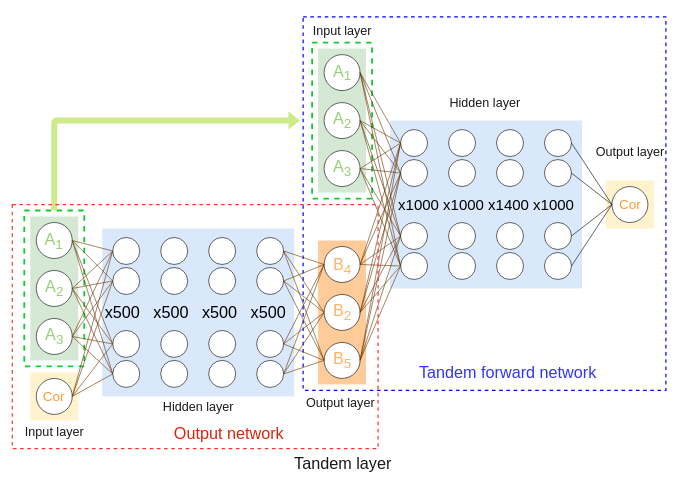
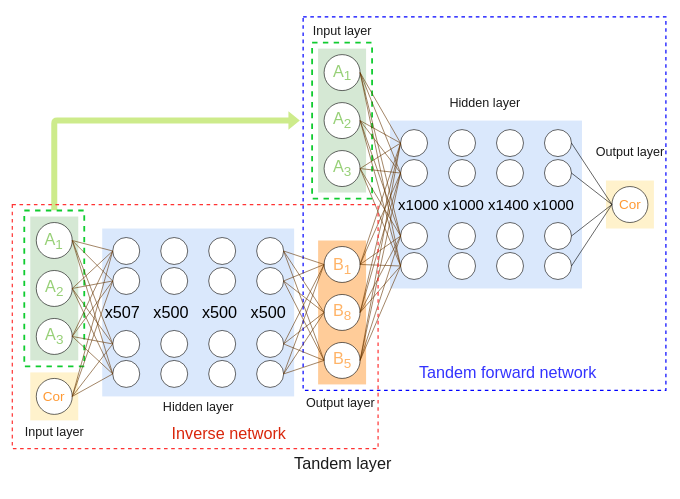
(343, 266) -> (343, 266)
(196, 312) -> (196, 312)
(343, 312) -> (343, 312)
(229, 434) -> (229, 434)
